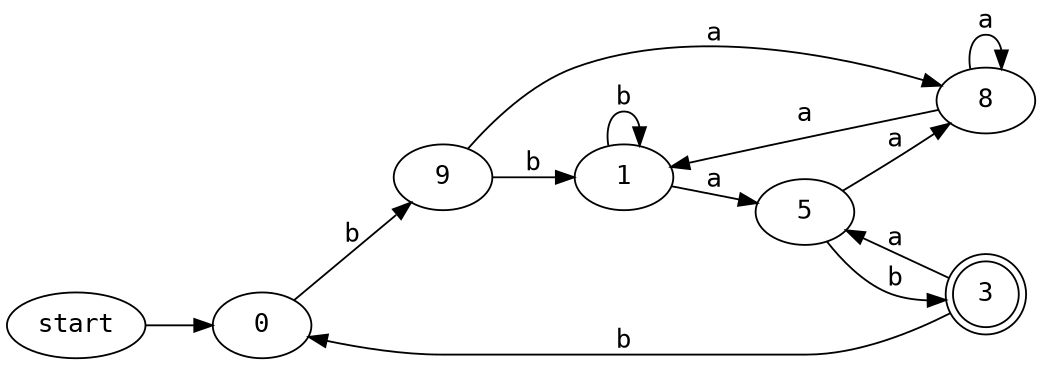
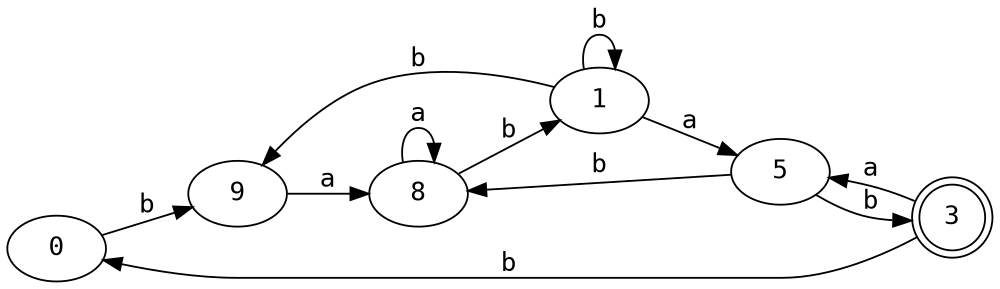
(805, 114) -> (509, 131)
(895, 140) -> (600, 165)
(524, 177) -> (404, 76)
(76, 325) -> none
